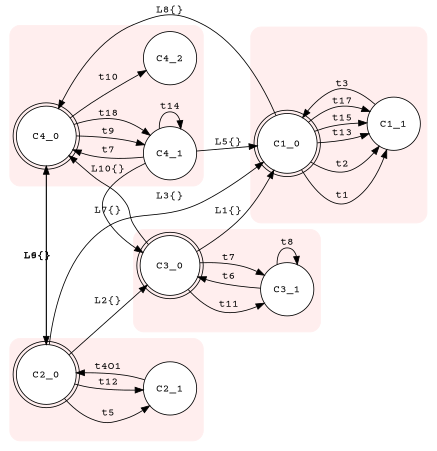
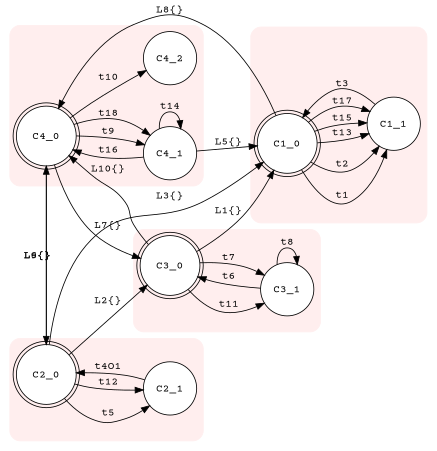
(108, 150) -> (108, 150)
(103, 202) -> (82, 221)
